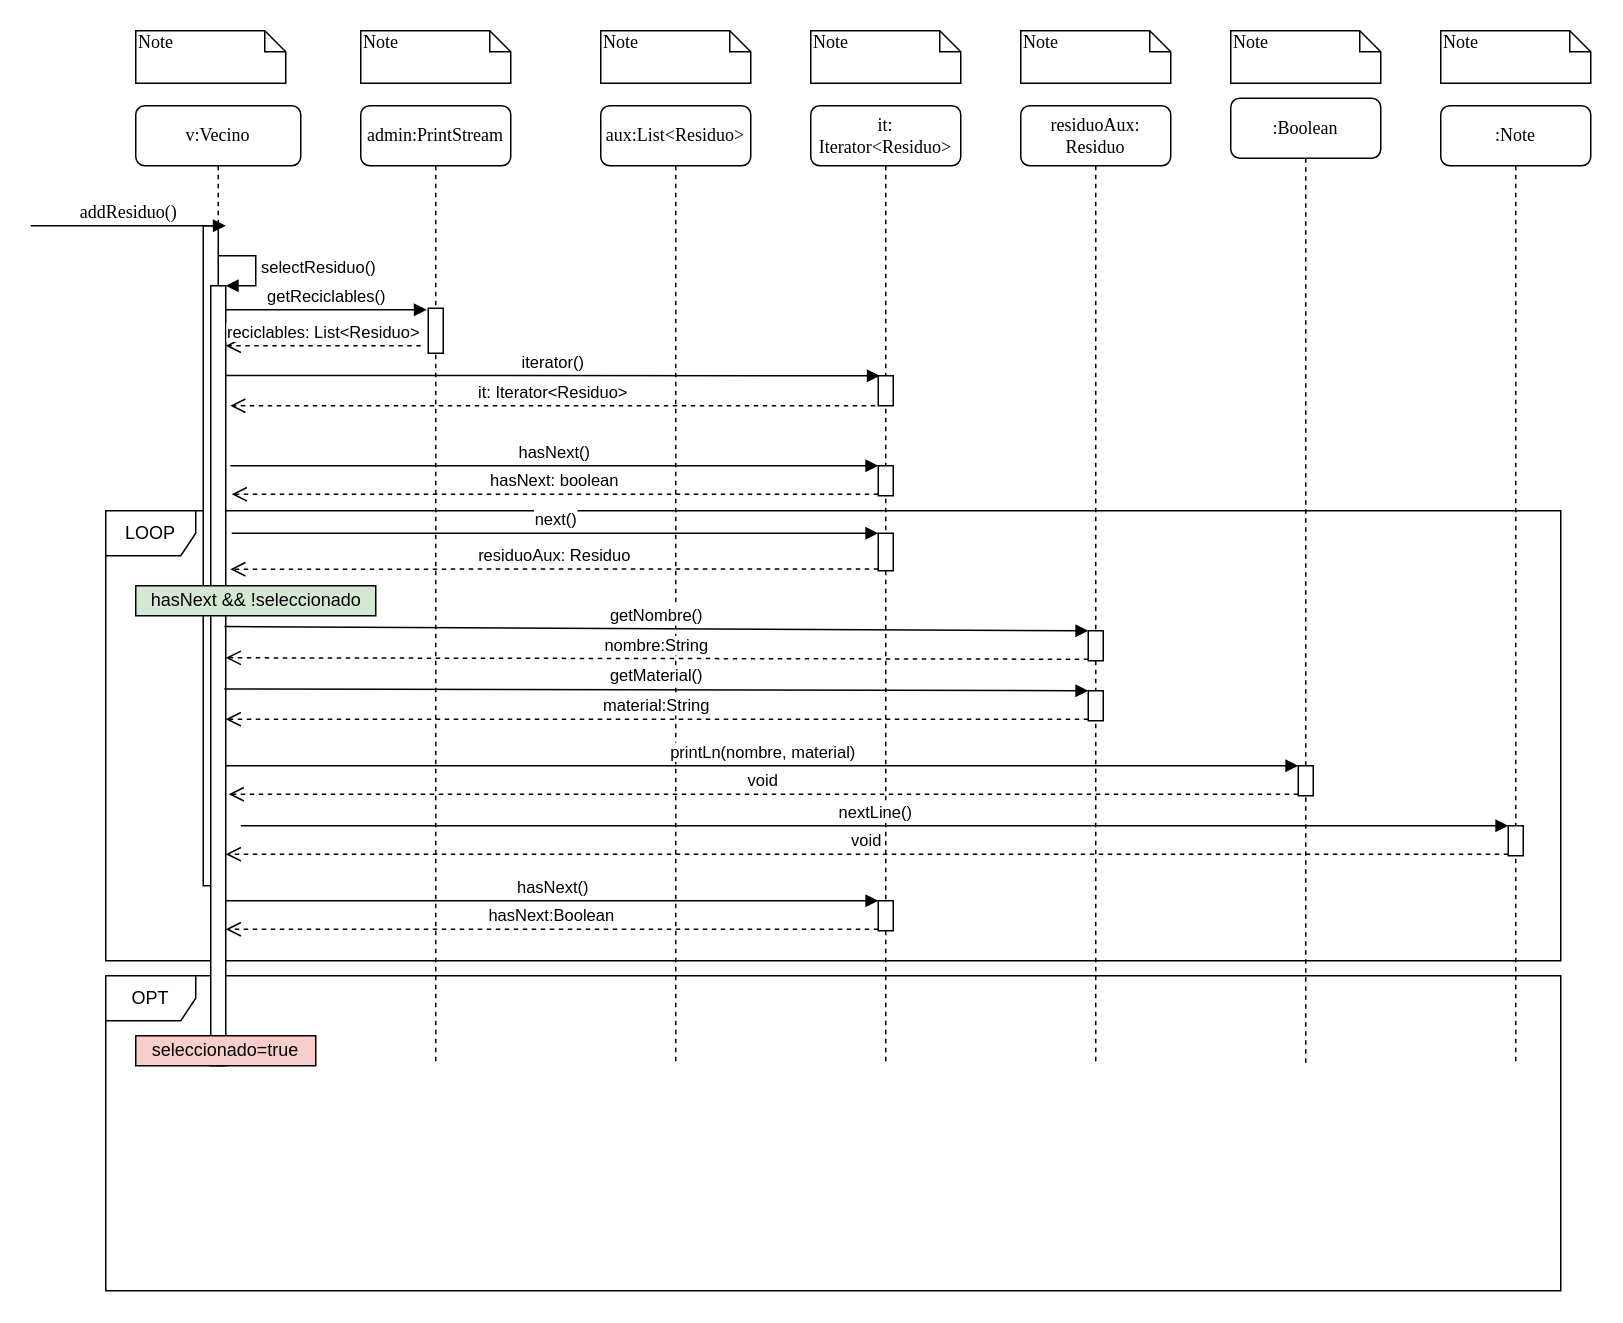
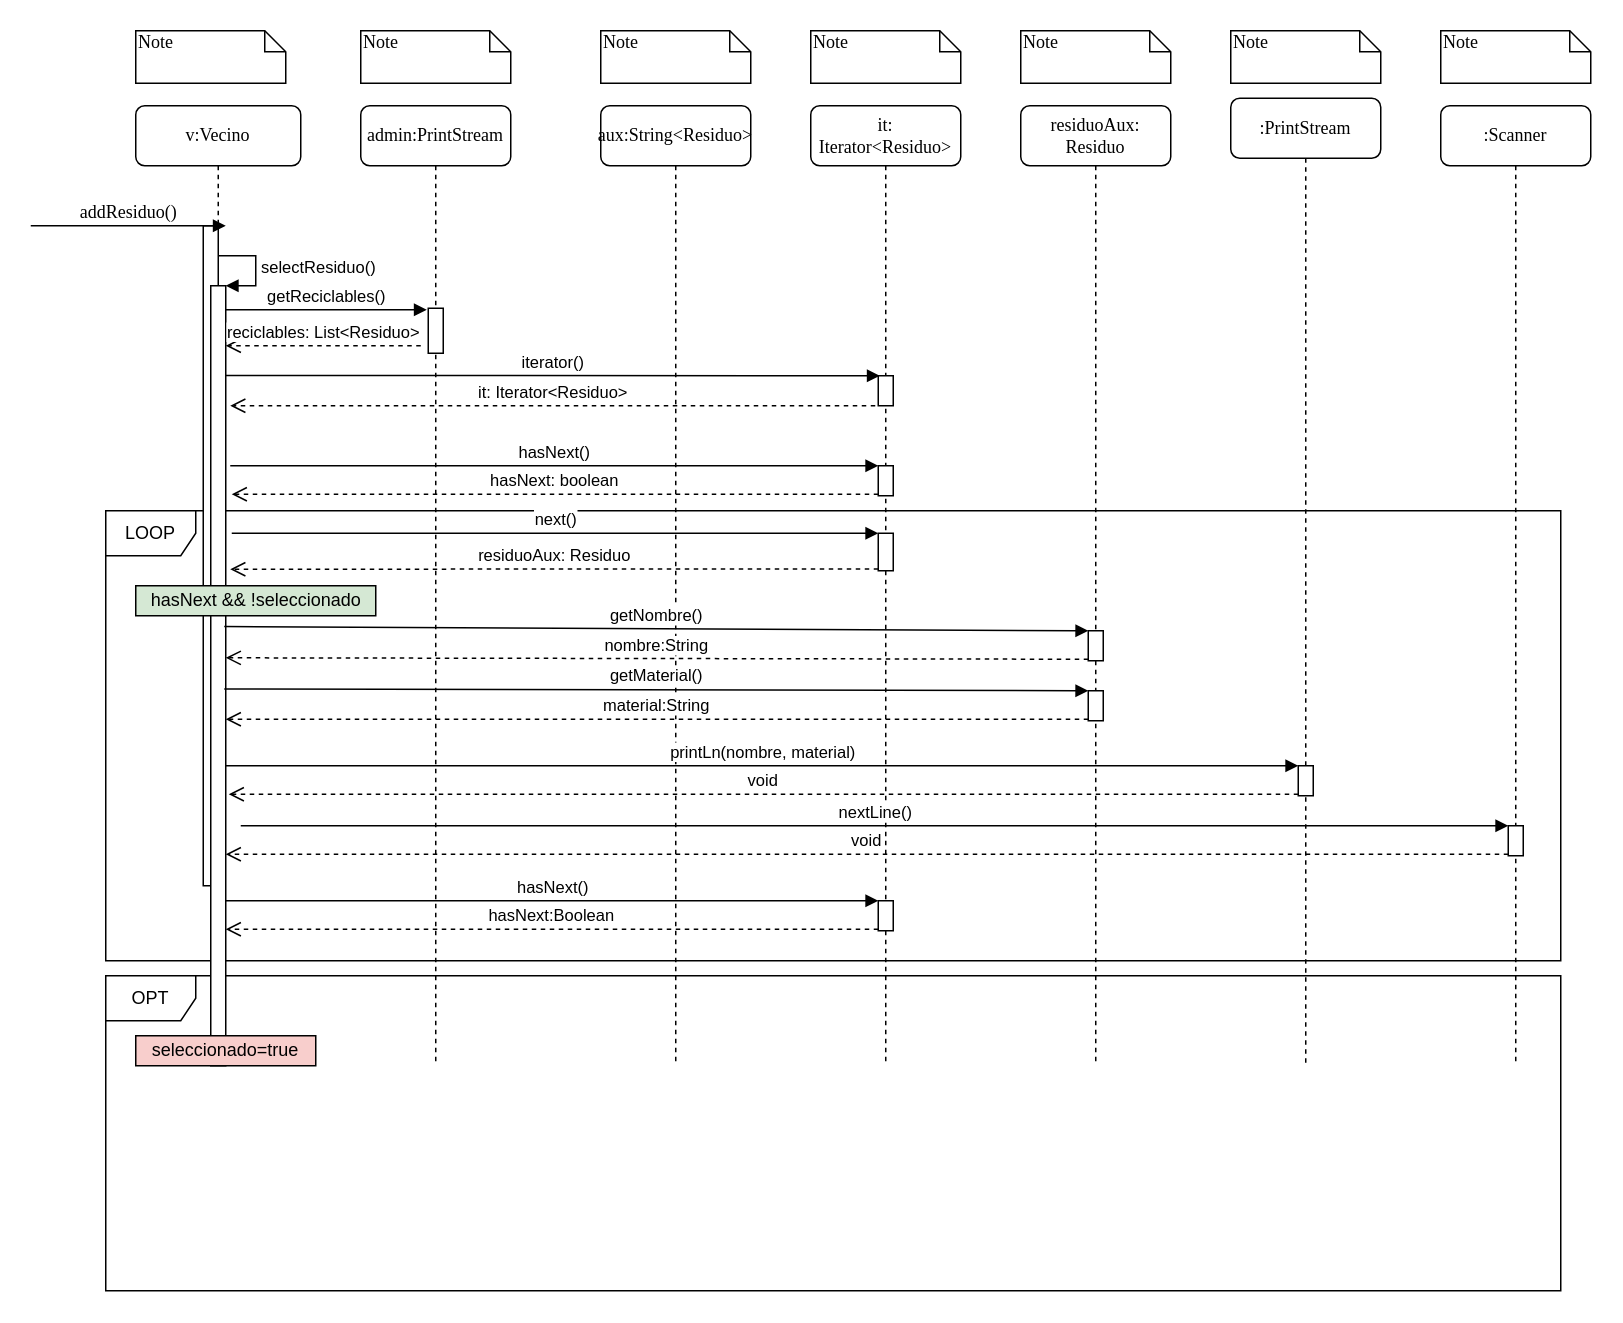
(1306, 128) -> (1306, 128)
(676, 136) -> (676, 136)
(1516, 136) -> (1516, 136)
